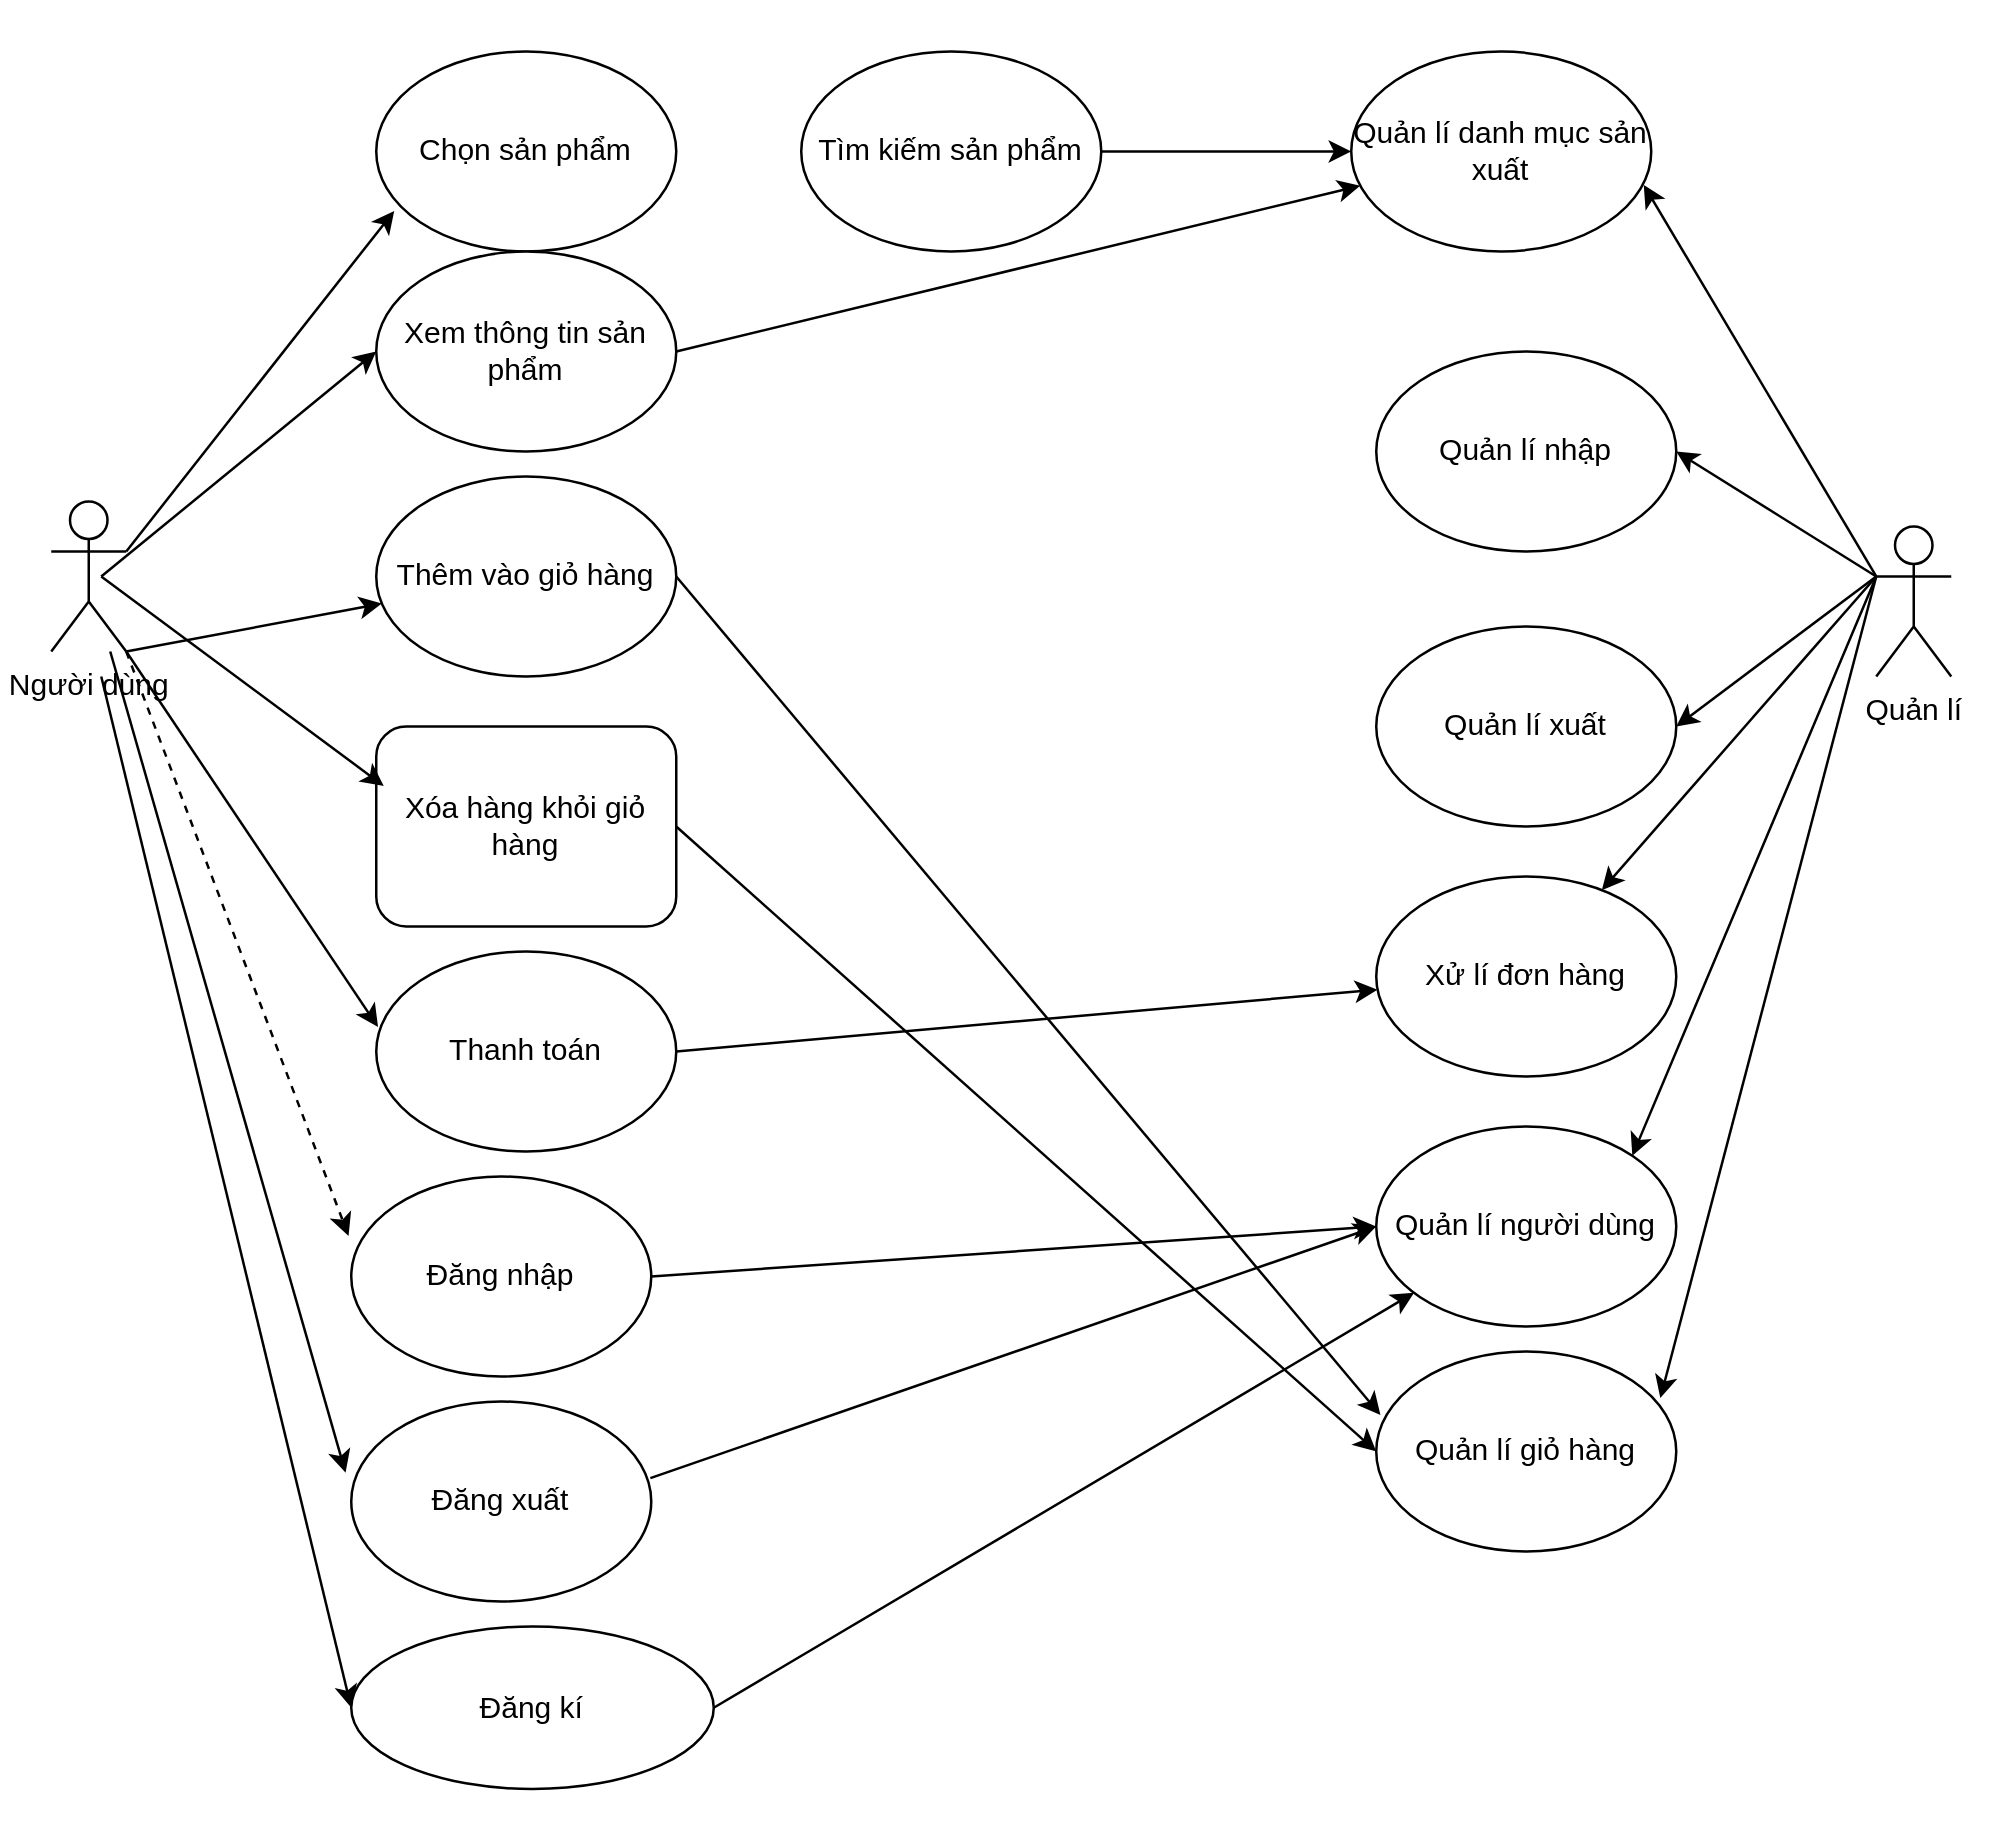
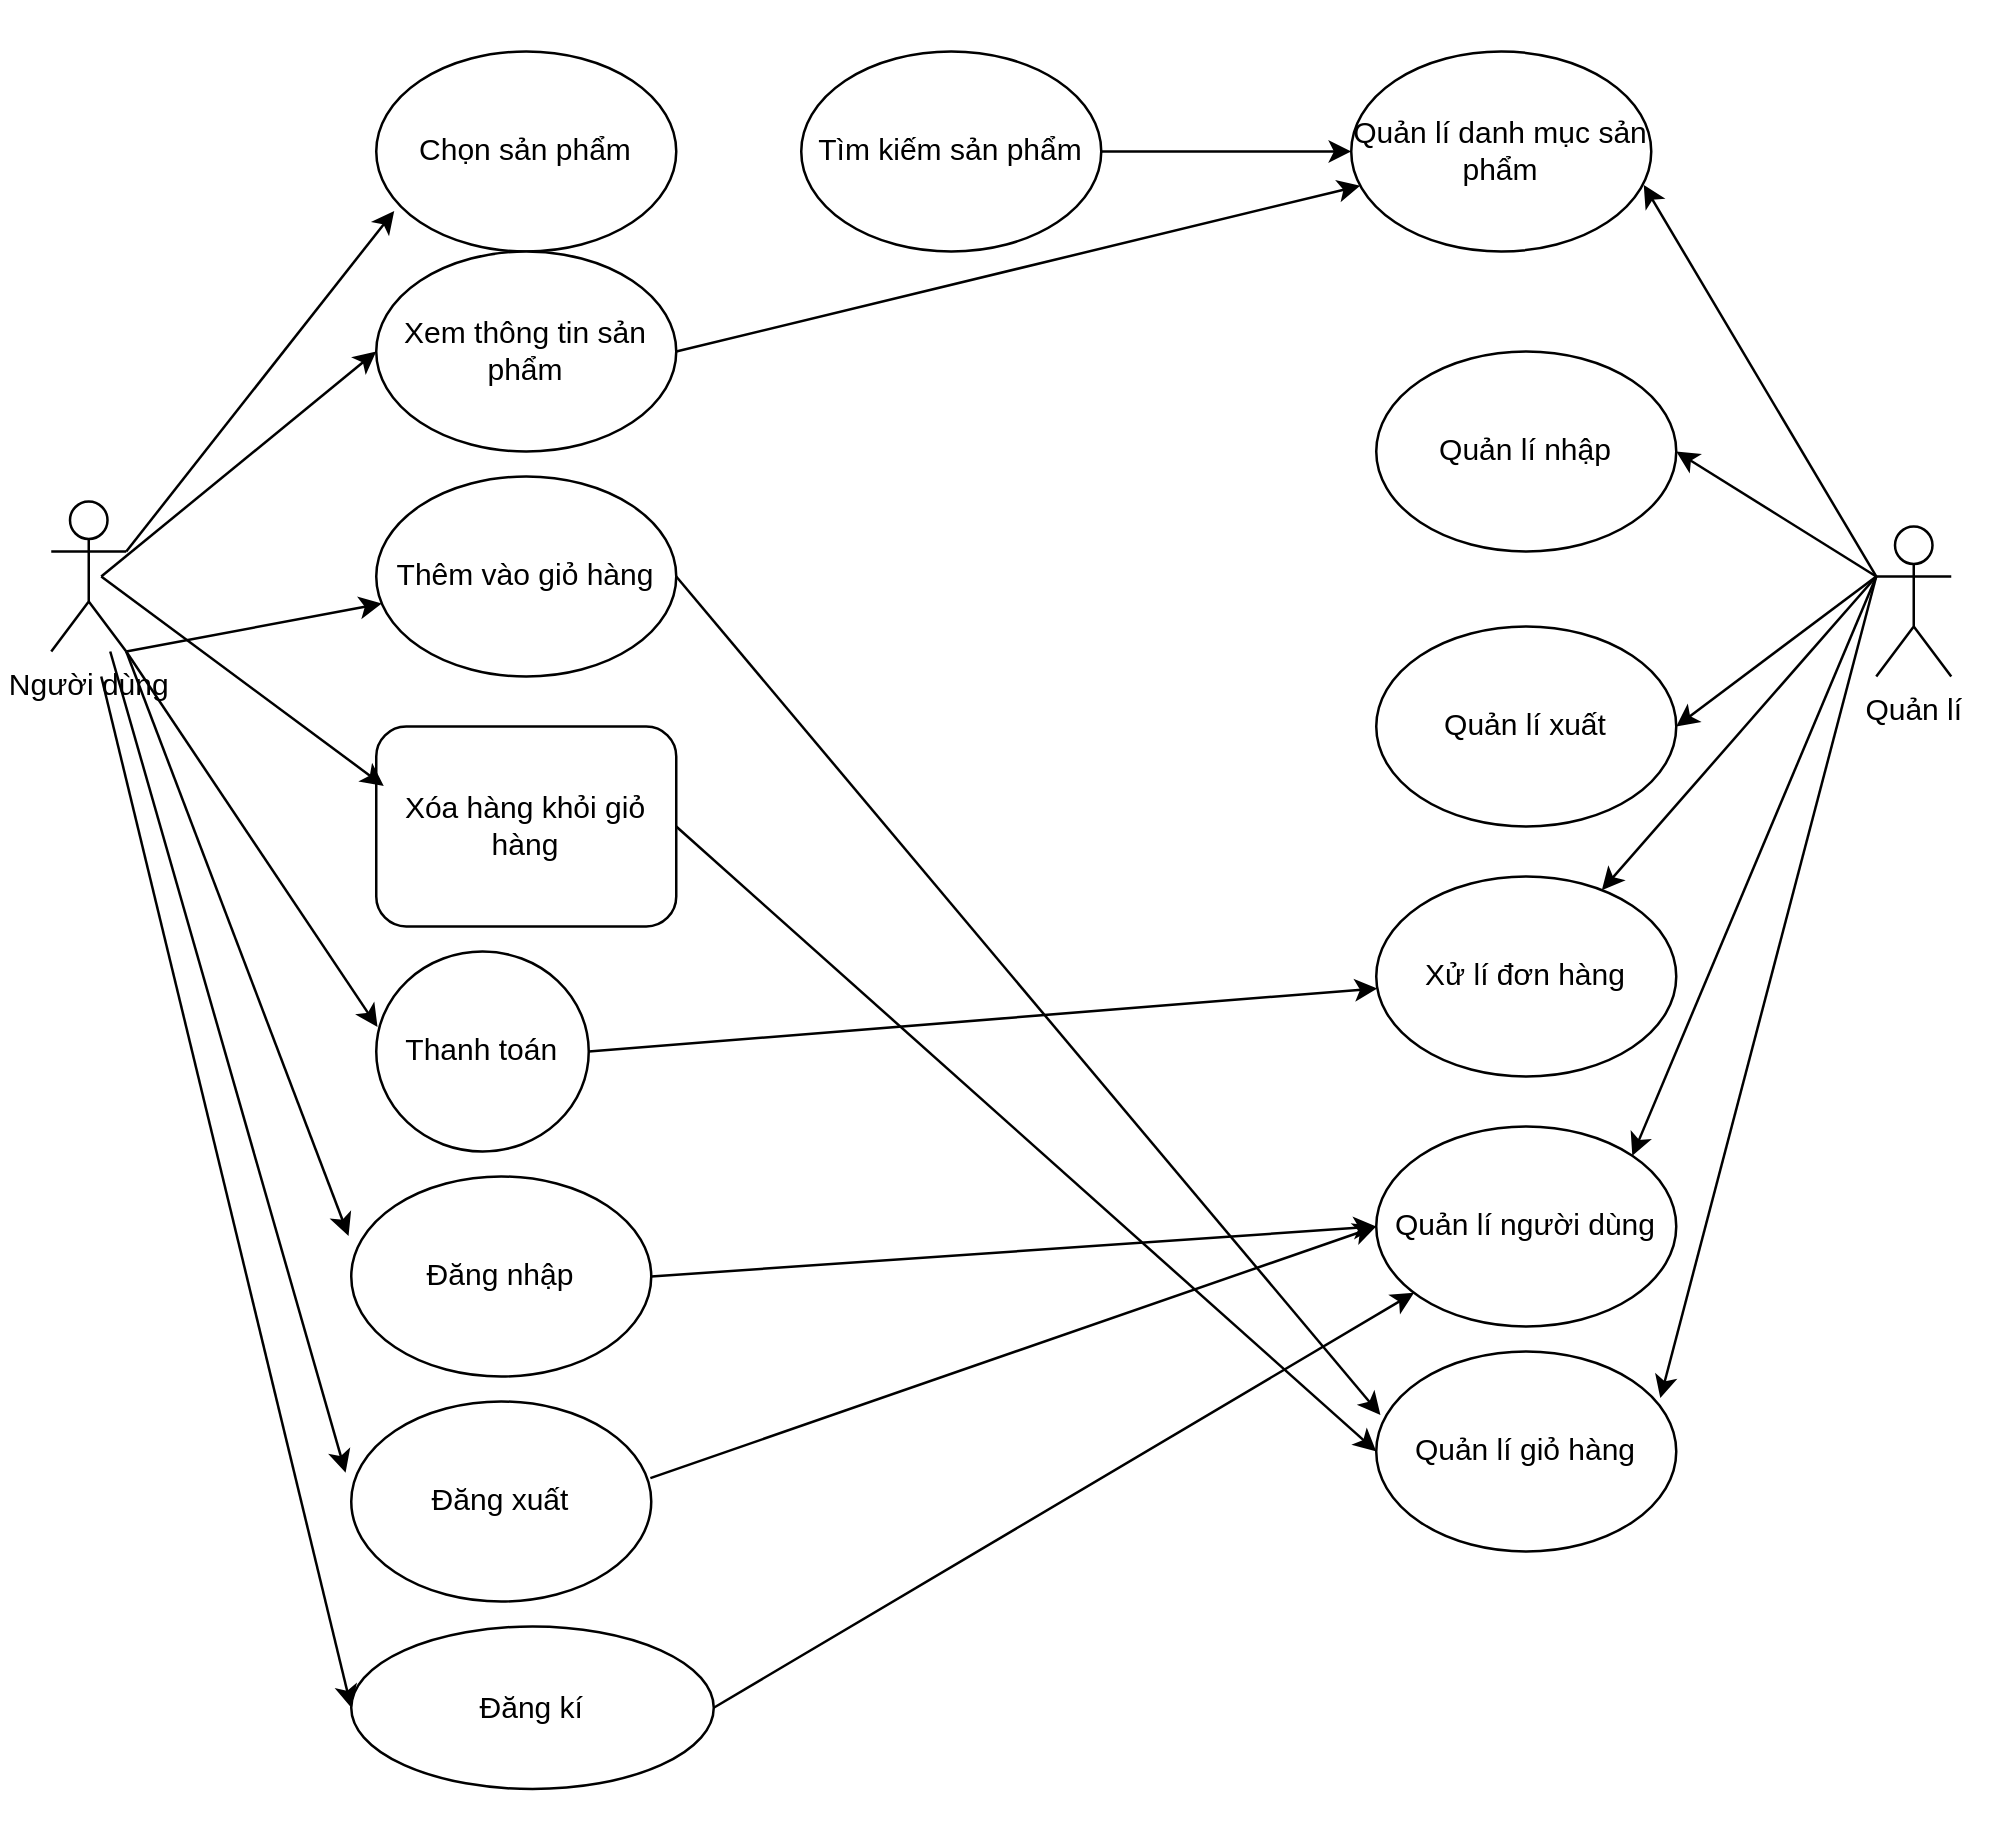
(1501, 151) -> (1501, 151)
(236, 939) -> (236, 939)
(526, 1051) -> (483, 1051)
